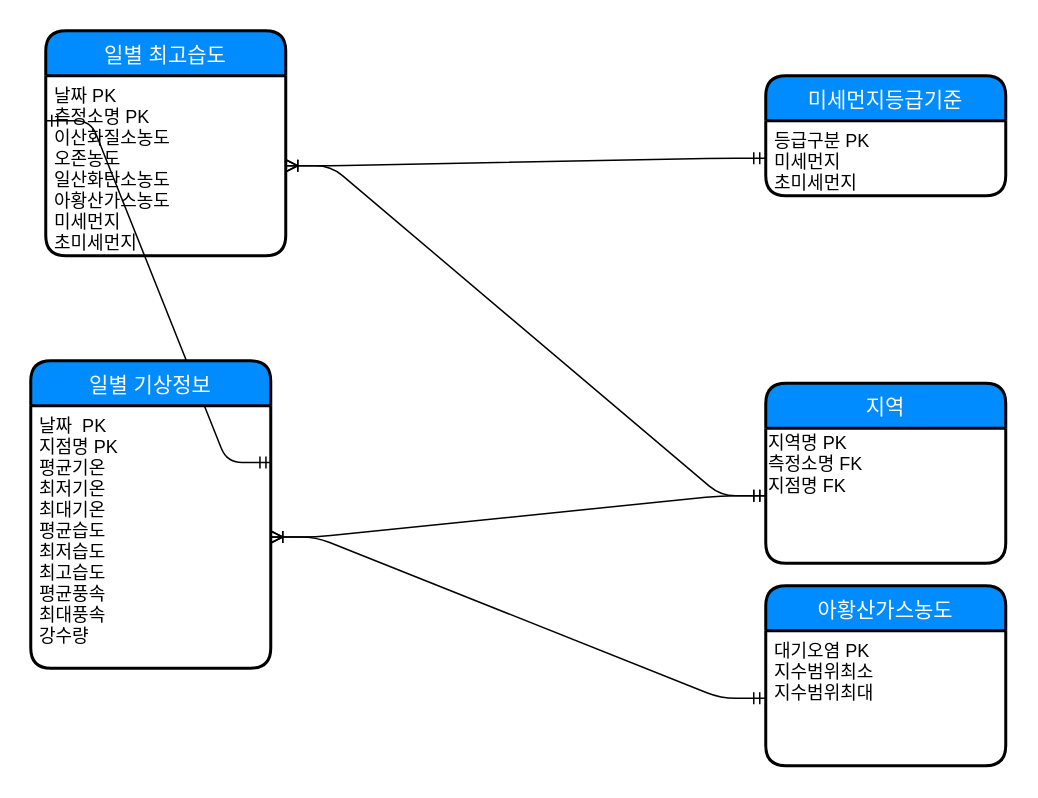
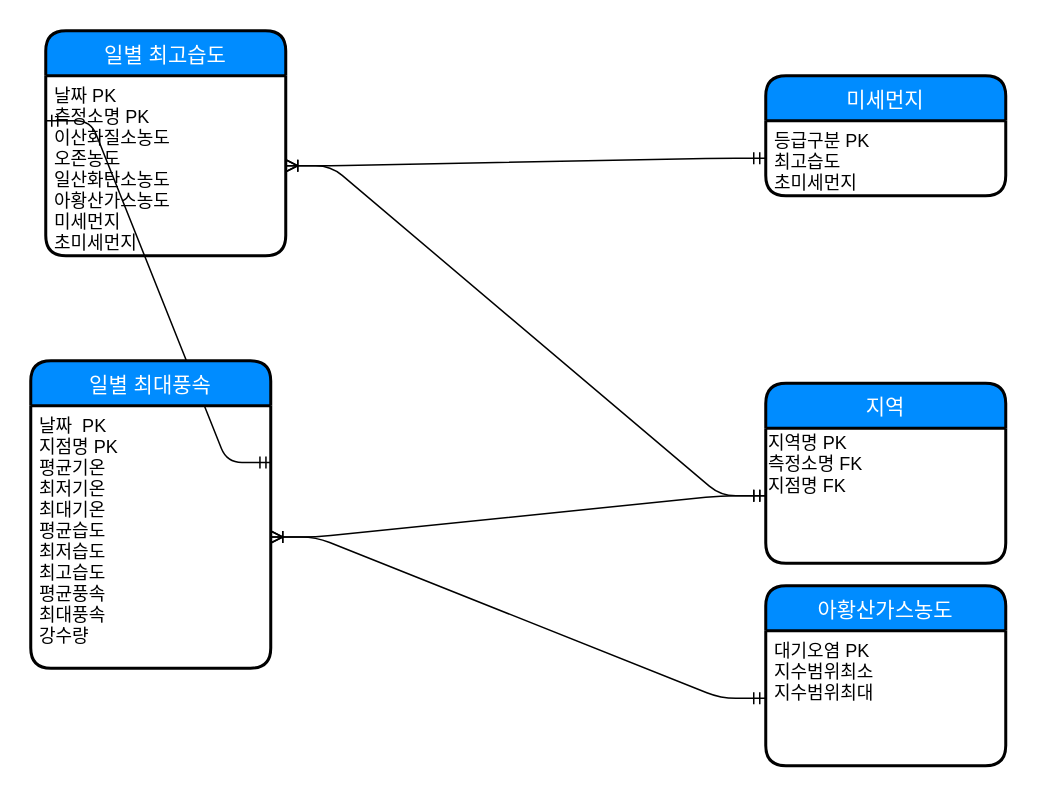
(885, 100) -> (885, 100)
(823, 141) -> (823, 141)
(150, 385) -> (150, 385)
